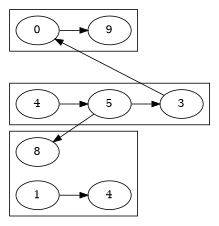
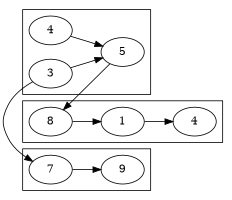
(38, 30) -> (51, 170)
(142, 104) -> (83, 64)
none -> (83, 122)
